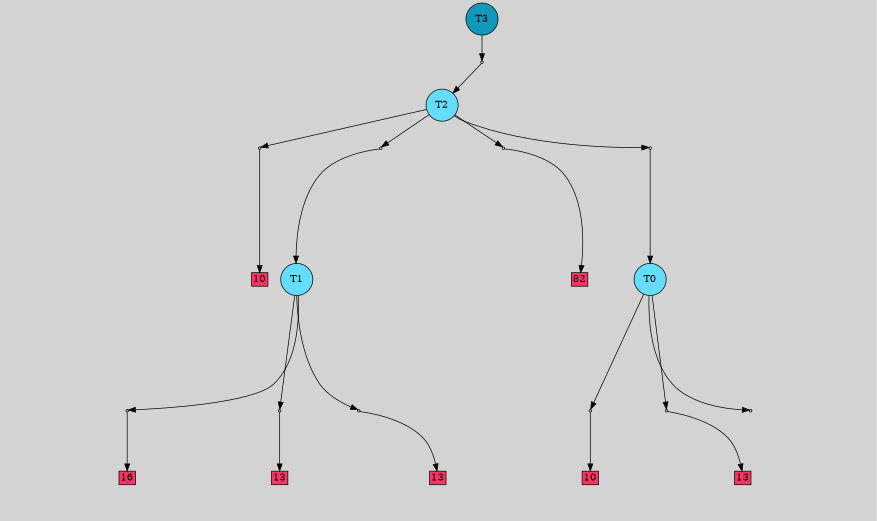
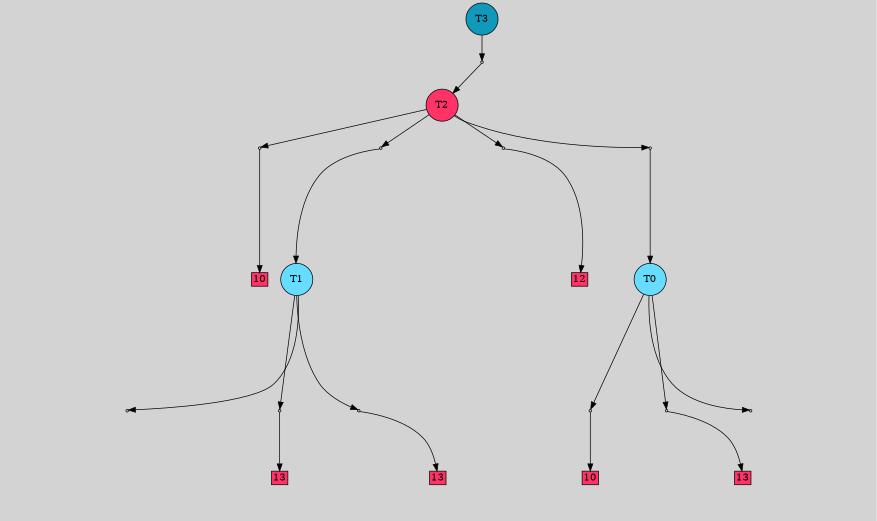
(442, 105) -> (442, 105)
(580, 279) -> (580, 279)
(127, 478) -> none
